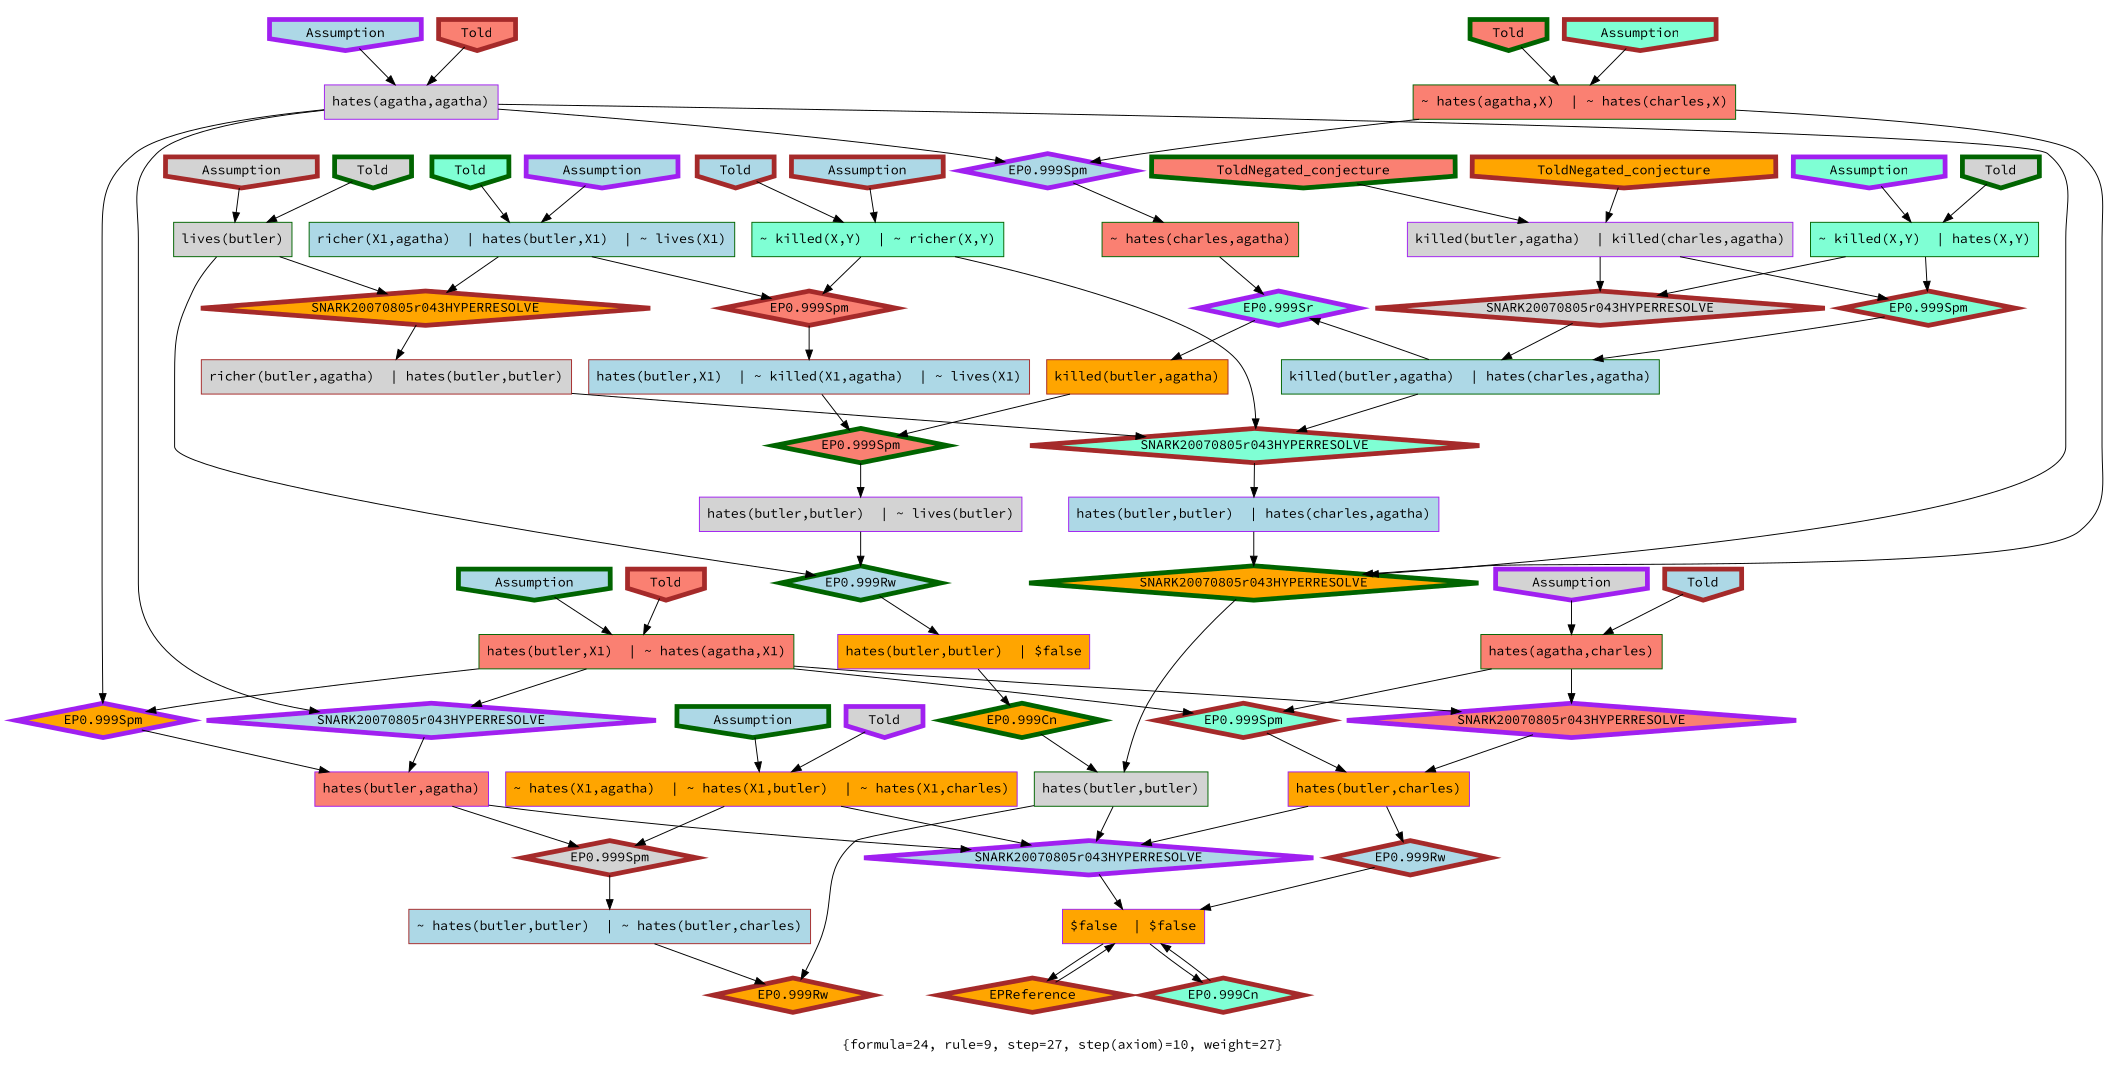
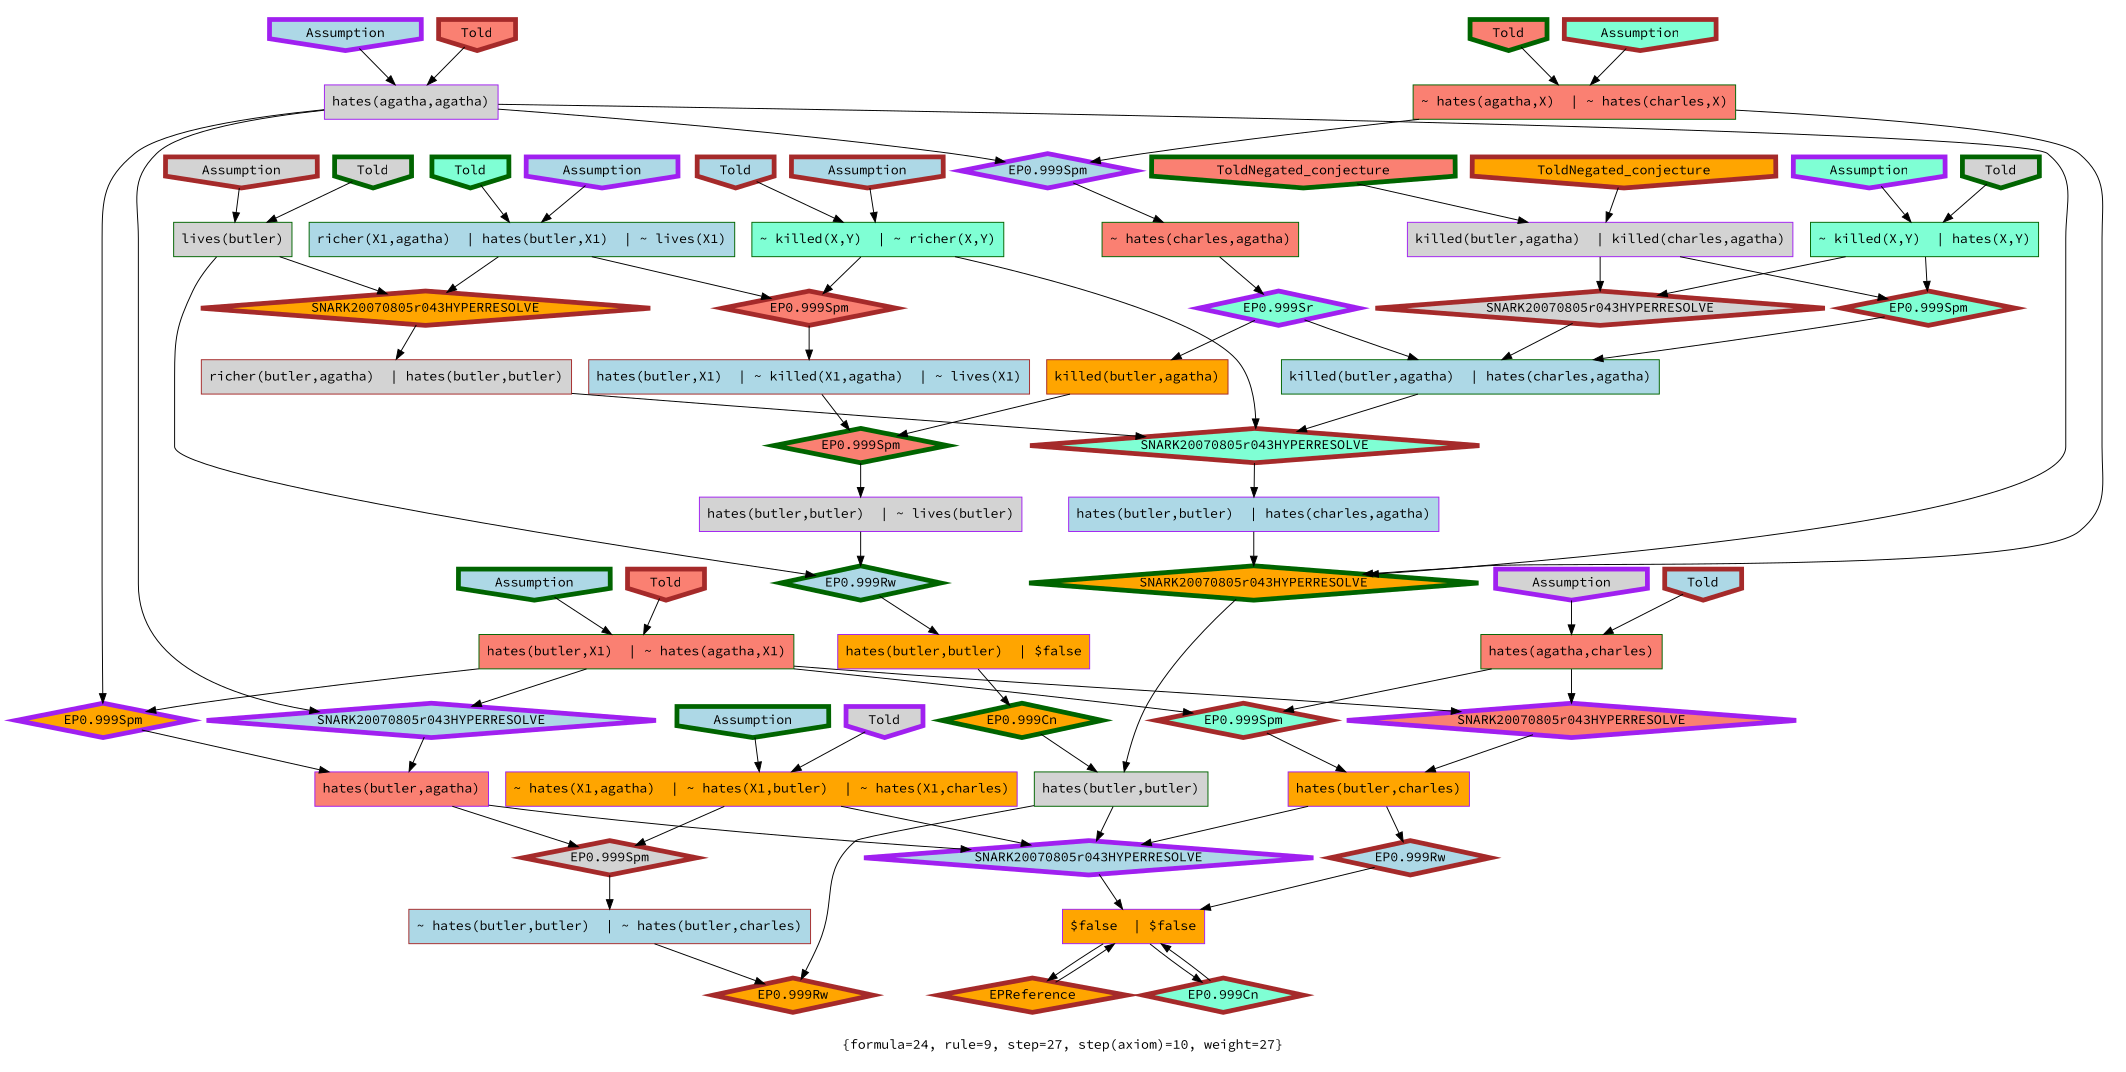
(1374, 340) -> (1356, 338)
